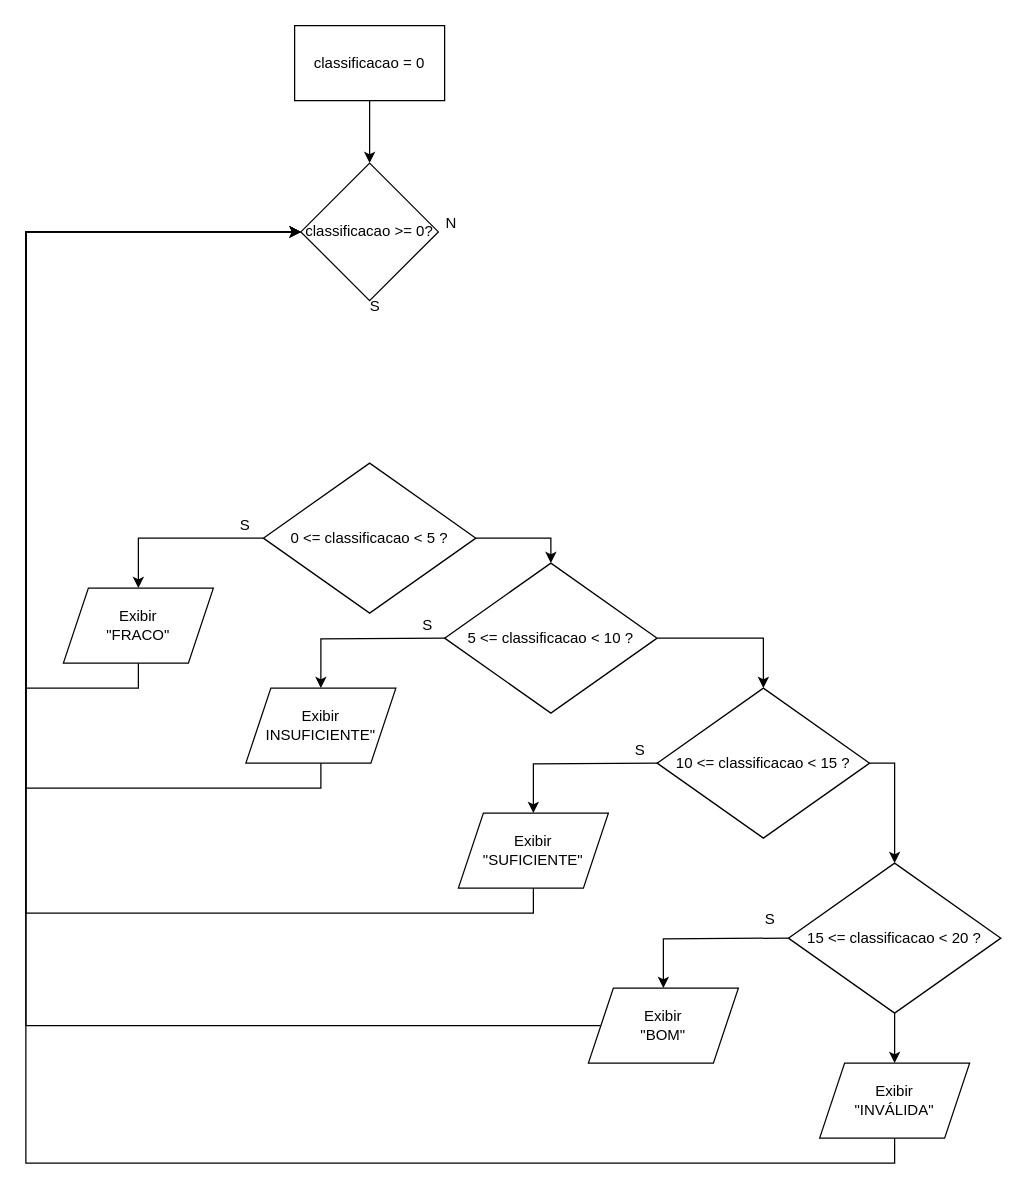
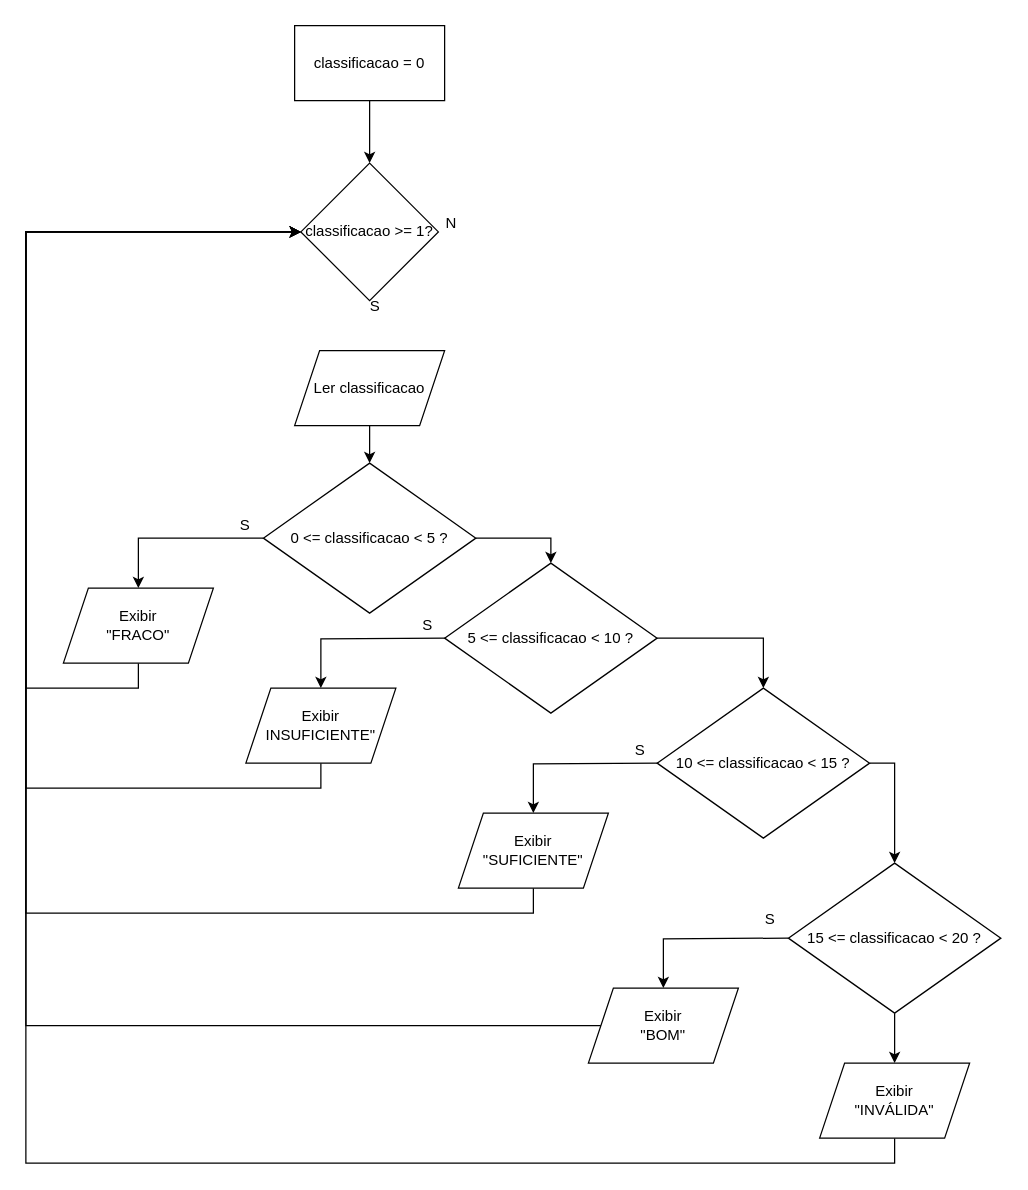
(369, 232) -> (369, 232)
none -> (369, 388)
none -> (369, 440)
